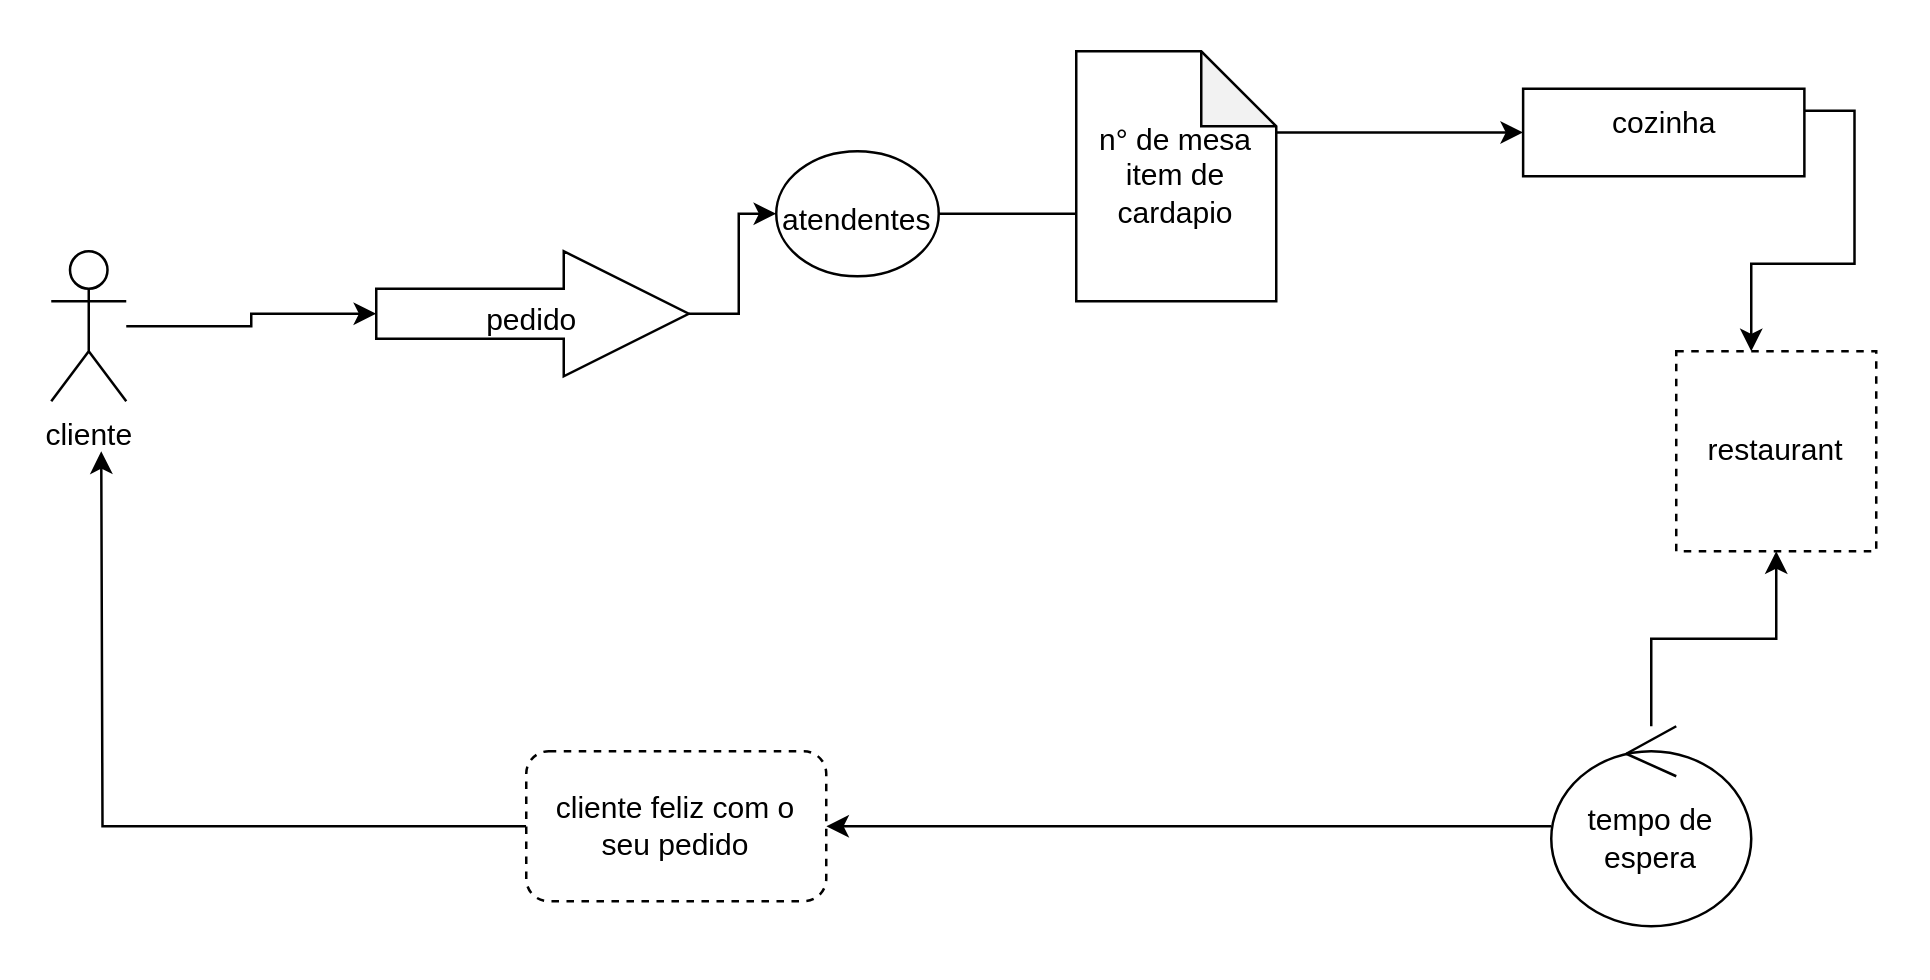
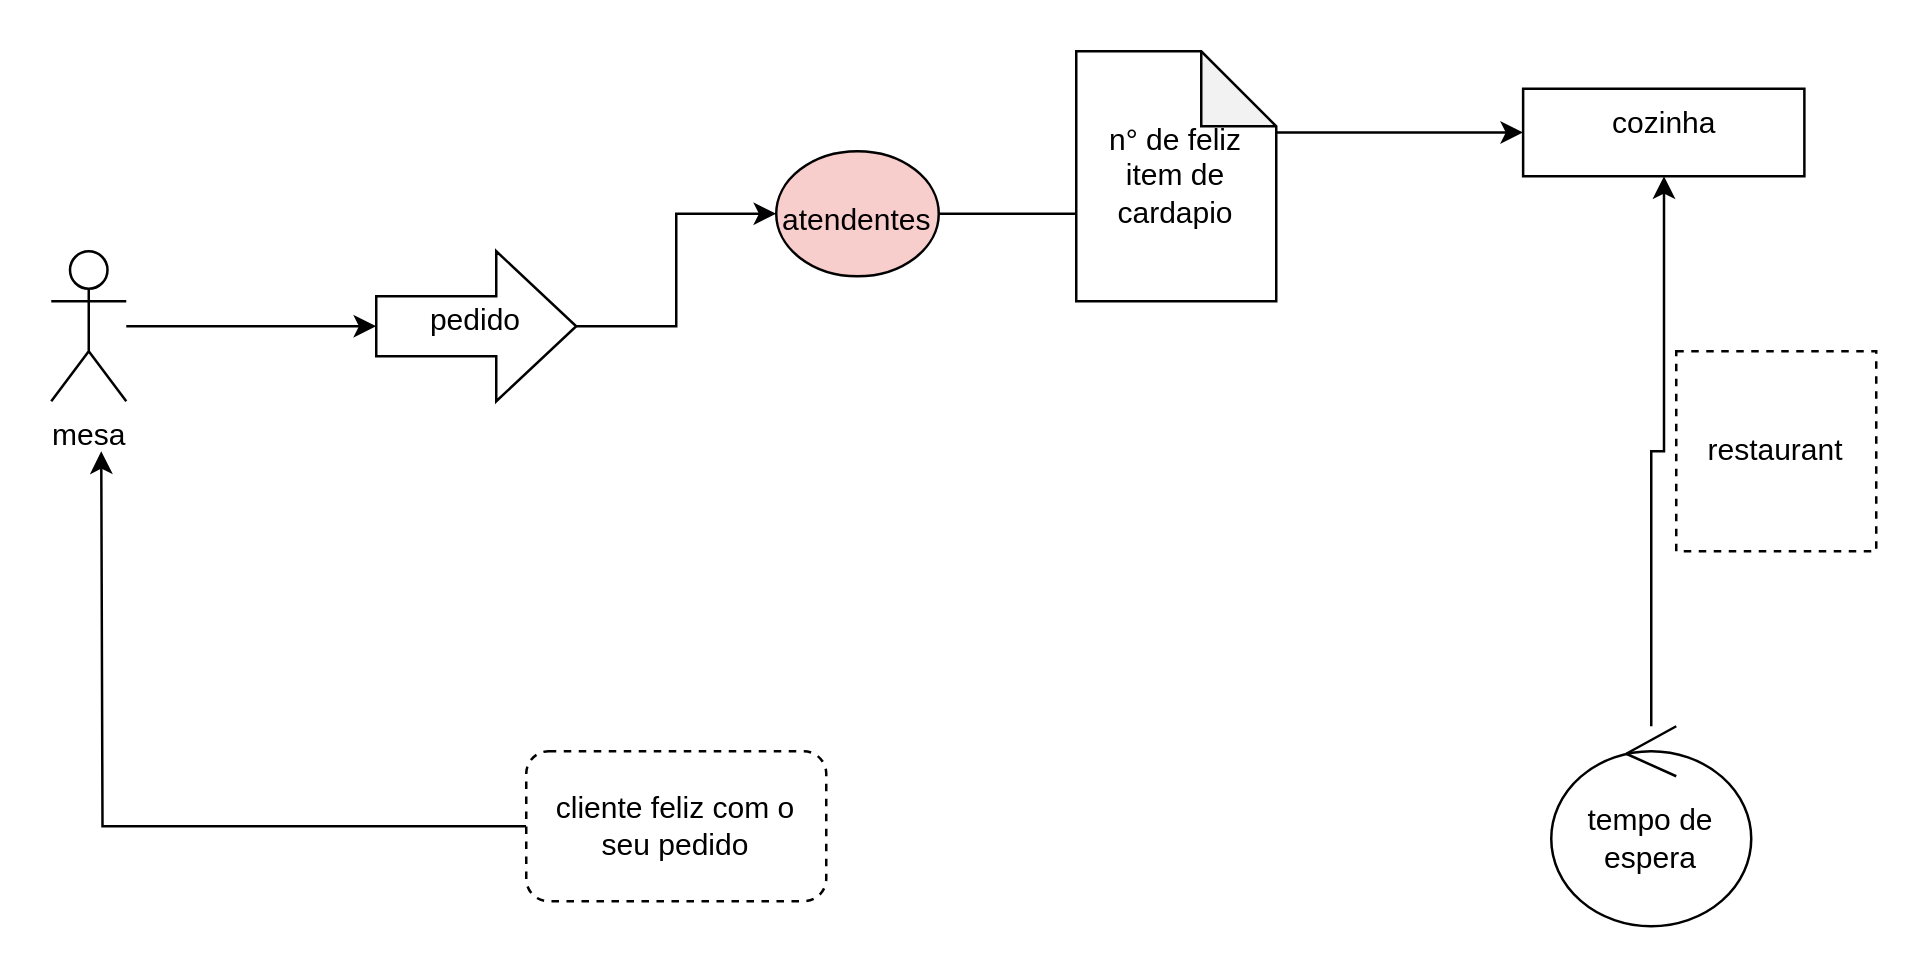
(1176, 176) -> (1176, 176)
(858, 214) -> (858, 214)
(1855, 249) -> none
(533, 314) -> (476, 326)
(90, 437) -> (90, 437)
(1748, 639) -> (1664, 423)
(1197, 826) -> none
